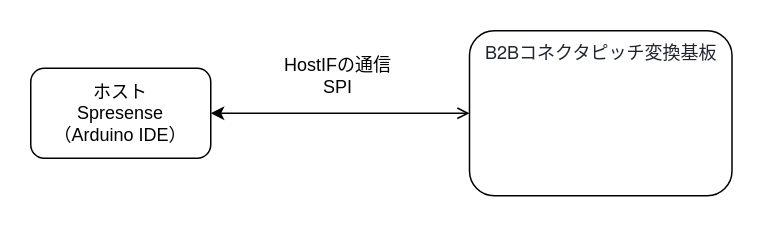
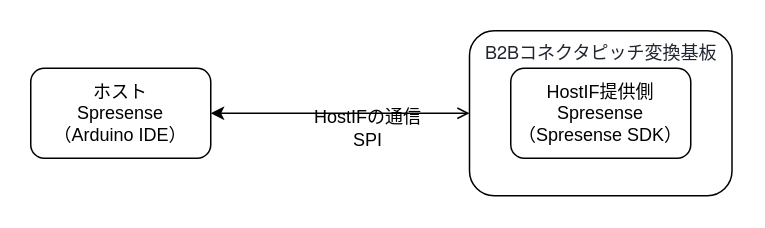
(338, 76) -> (368, 128)
none -> (601, 113)
